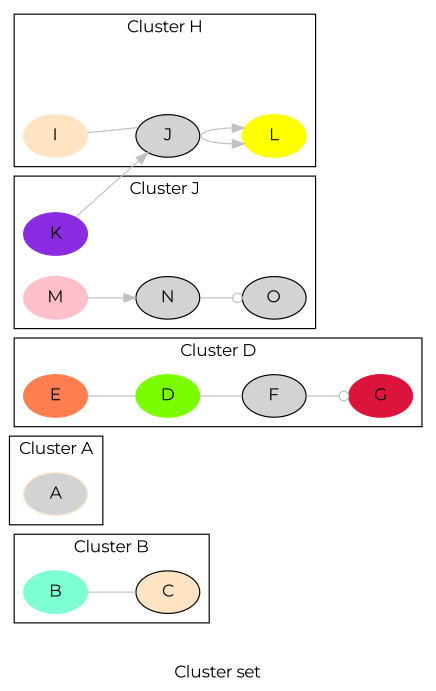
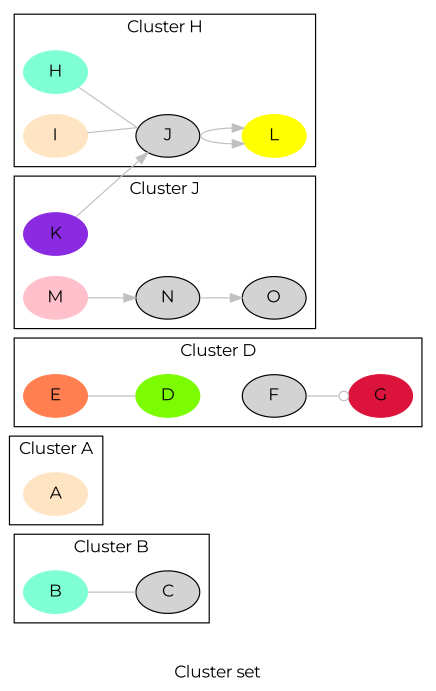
none -> (56, 72)
(216, 298) -> (216, 298)
(221, 396) -> none
(56, 494) -> (56, 494)
(168, 592) -> (168, 592)
